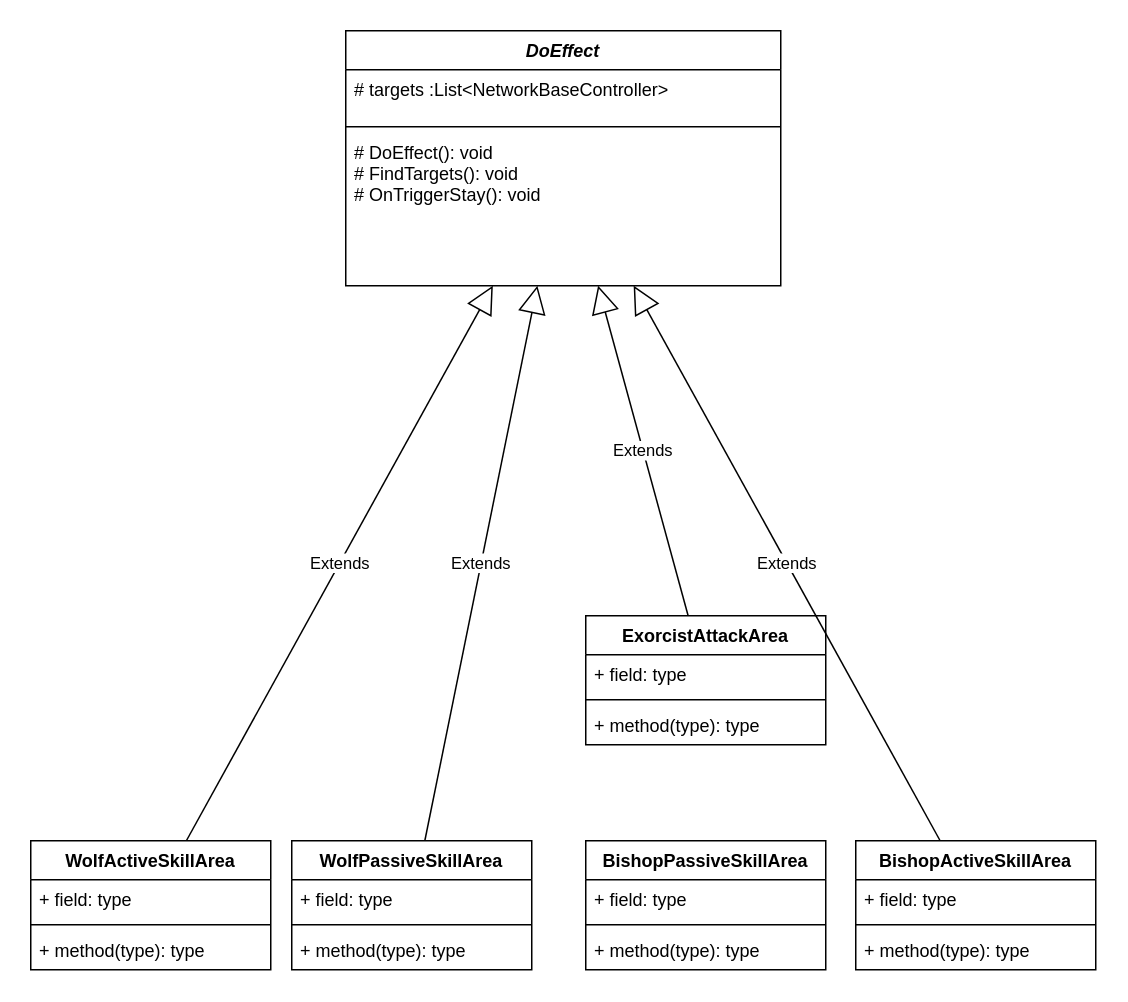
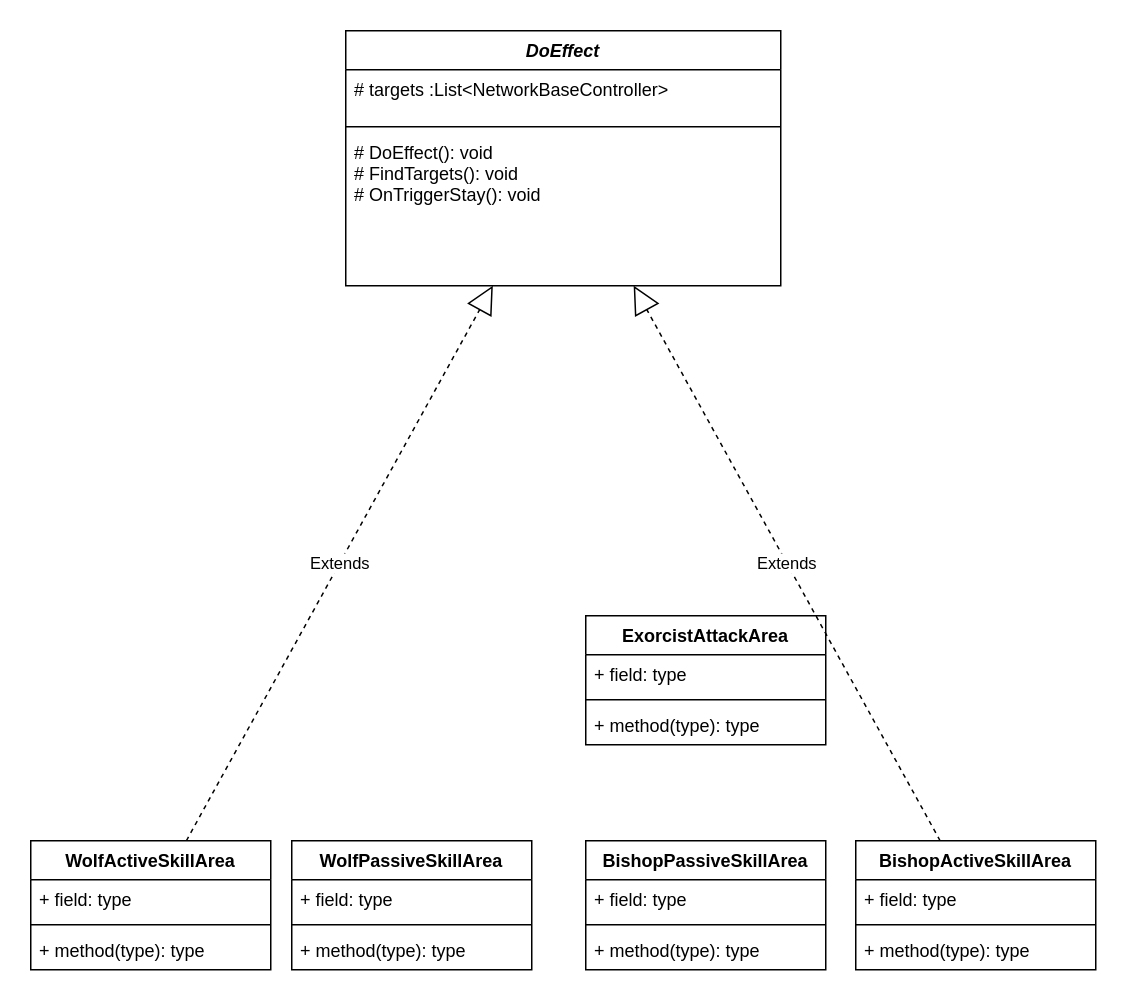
(647, 464) -> none
(478, 577) -> none
(261, 705) -> (261, 705)
(865, 705) -> (865, 705)
